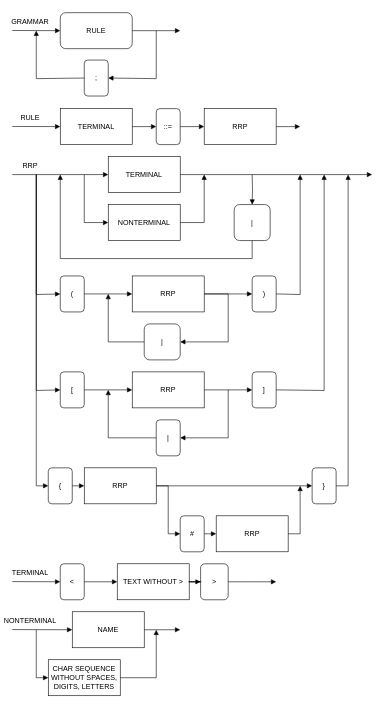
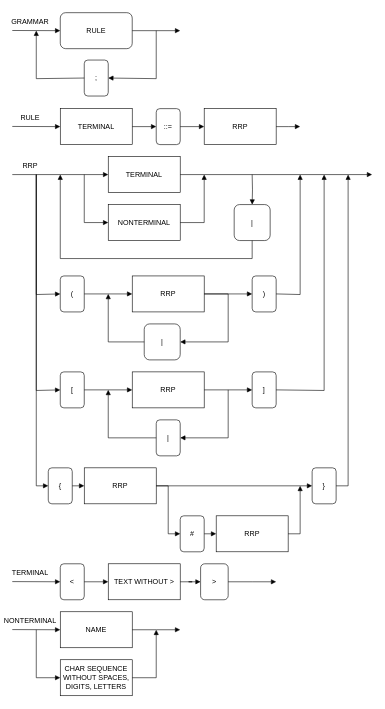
(153, 582) -> (144, 582)
(108, 630) -> (96, 630)
(84, 678) -> (96, 678)
